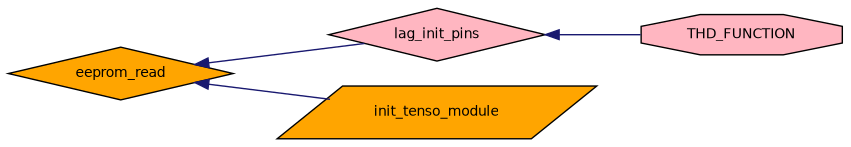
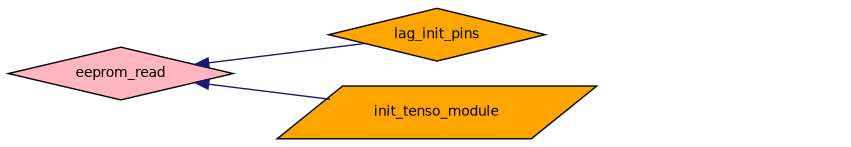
(437, 35) -> (437, 35)
(742, 35) -> none
(121, 74) -> (121, 74)
